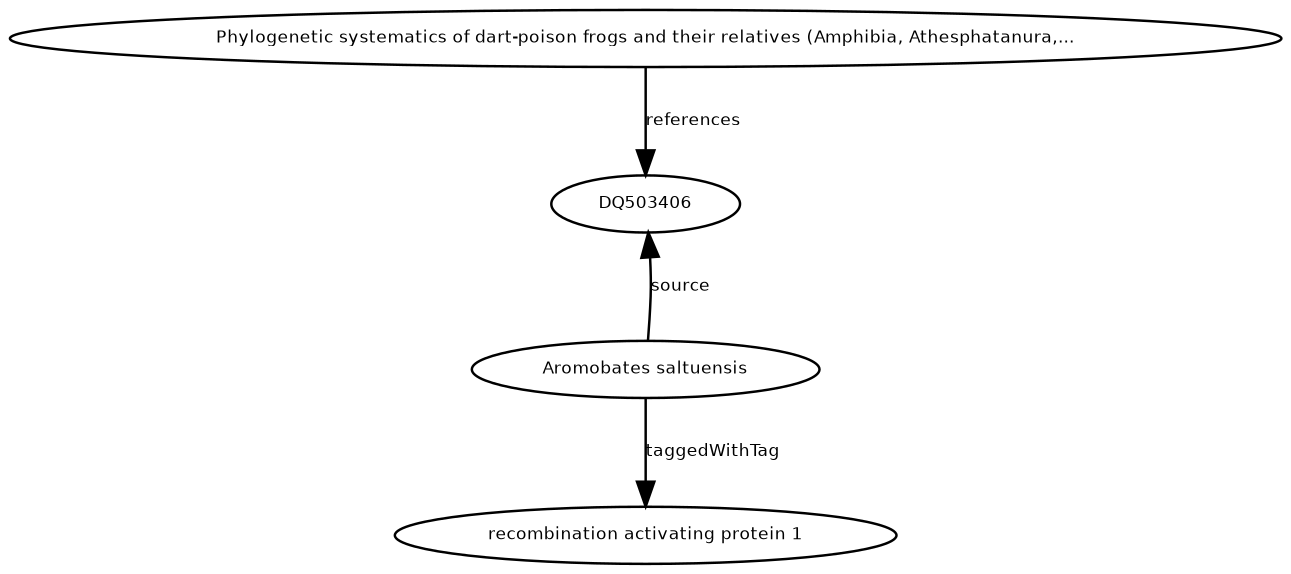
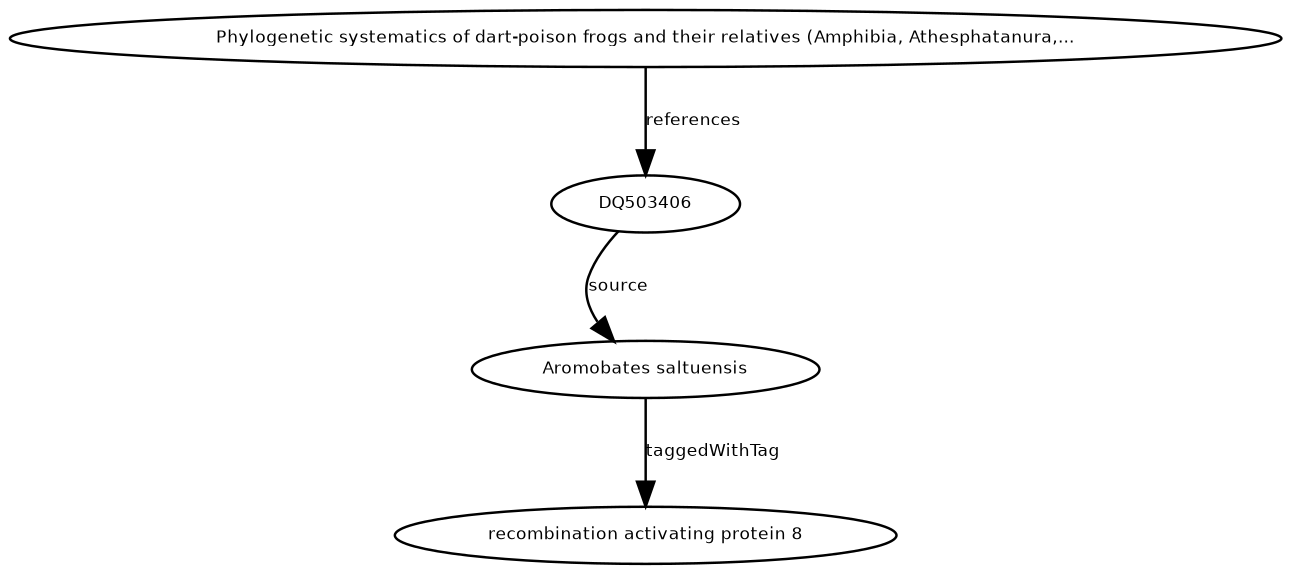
(651, 299) -> (590, 273)
(646, 535) -> (646, 535)
